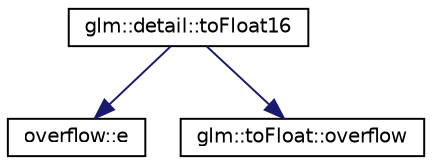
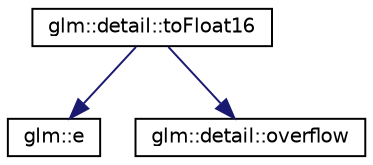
(77, 137) -> (54, 137)
(302, 137) -> (250, 137)
